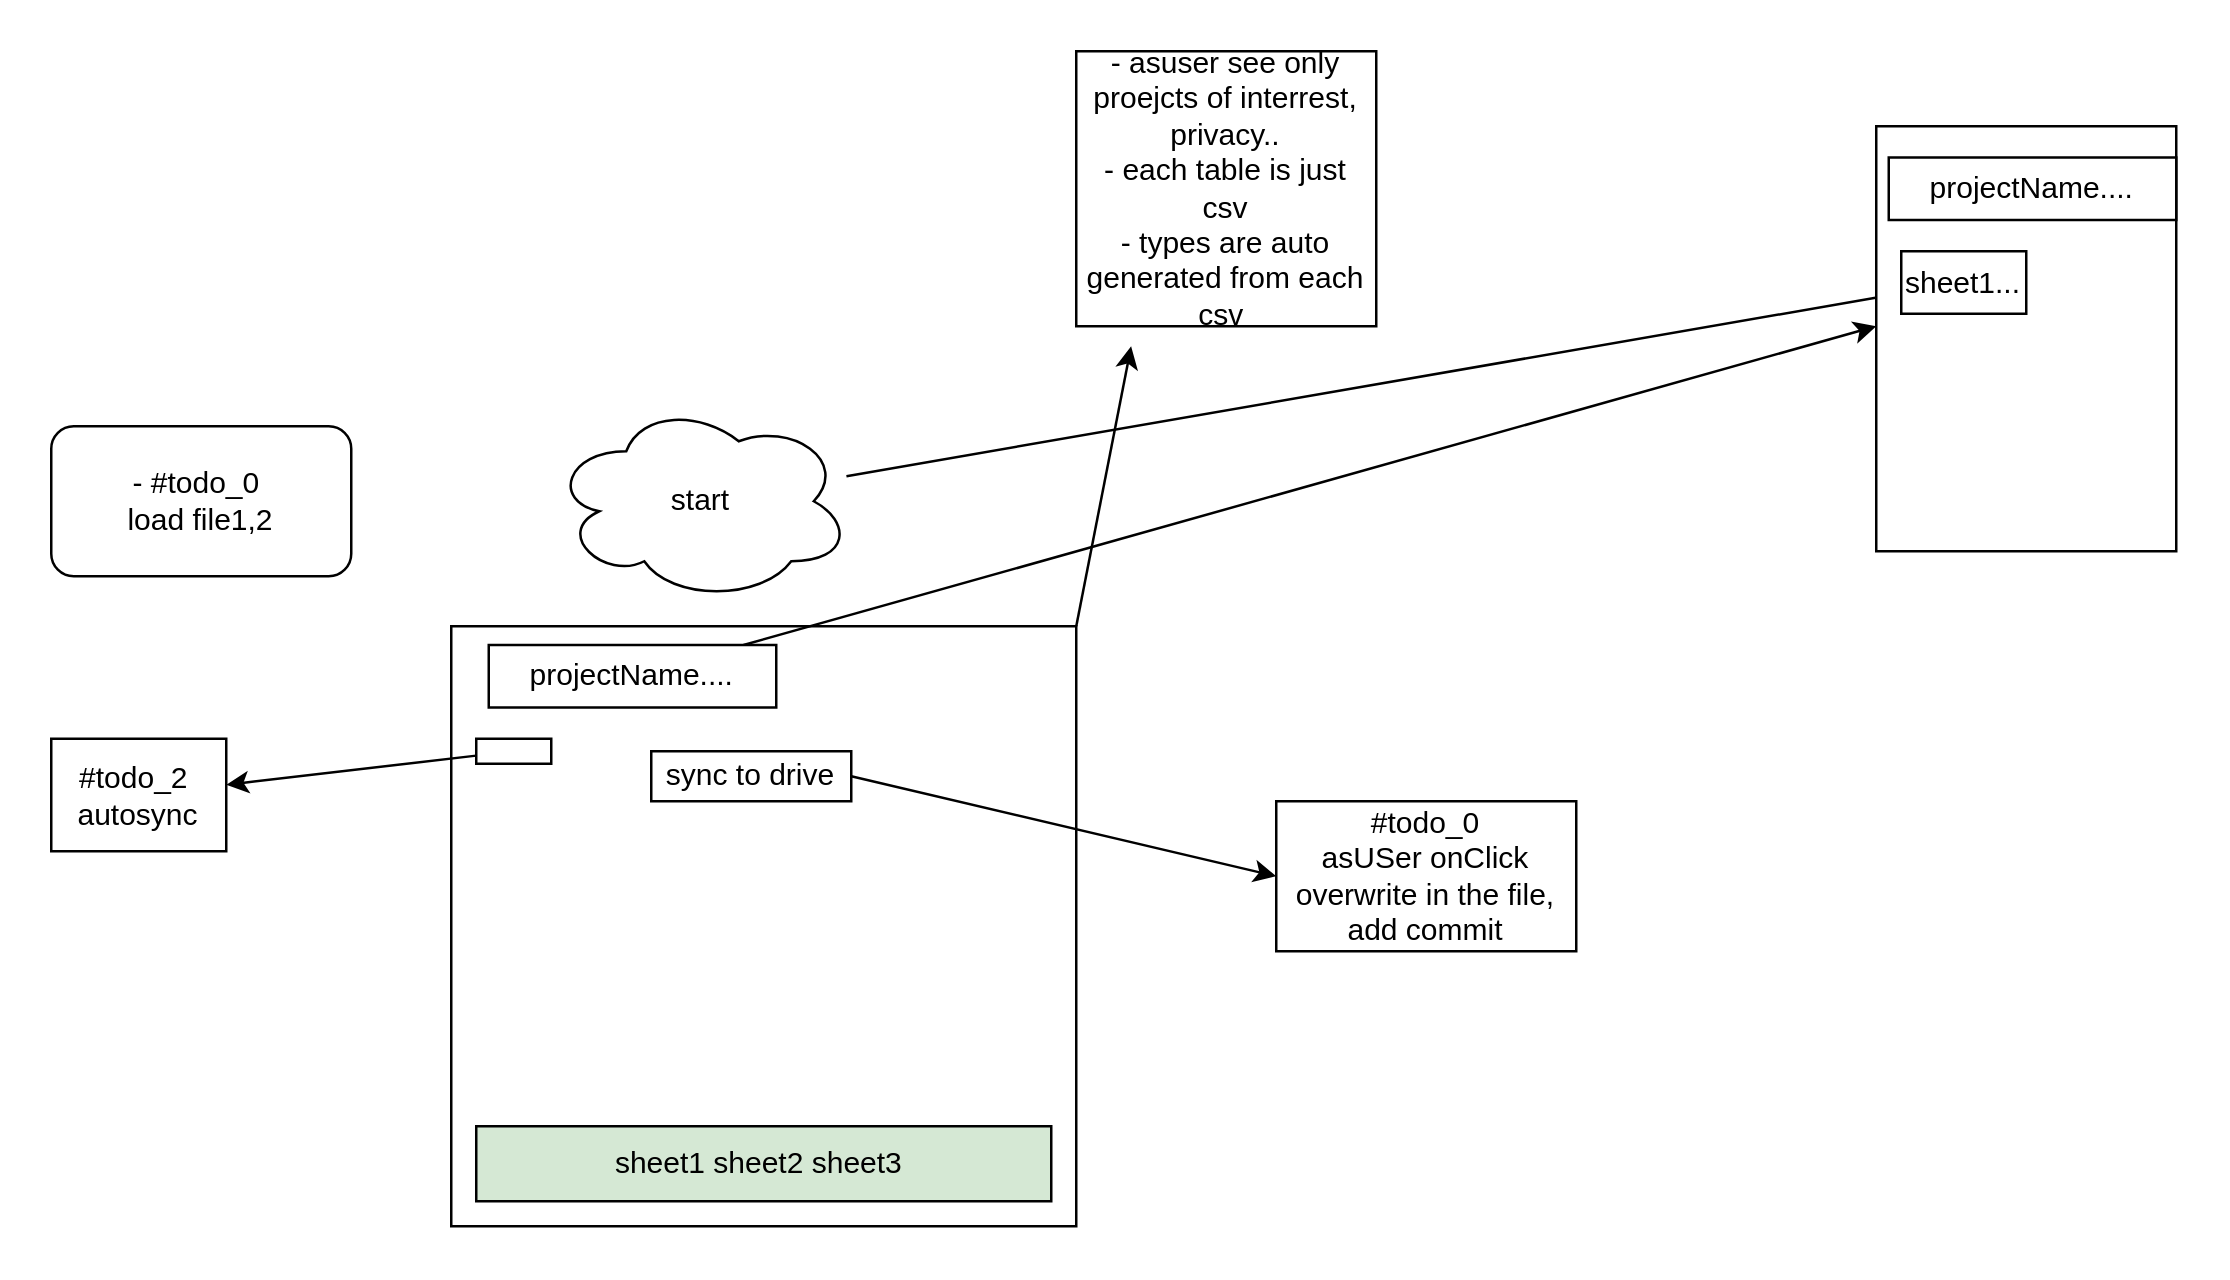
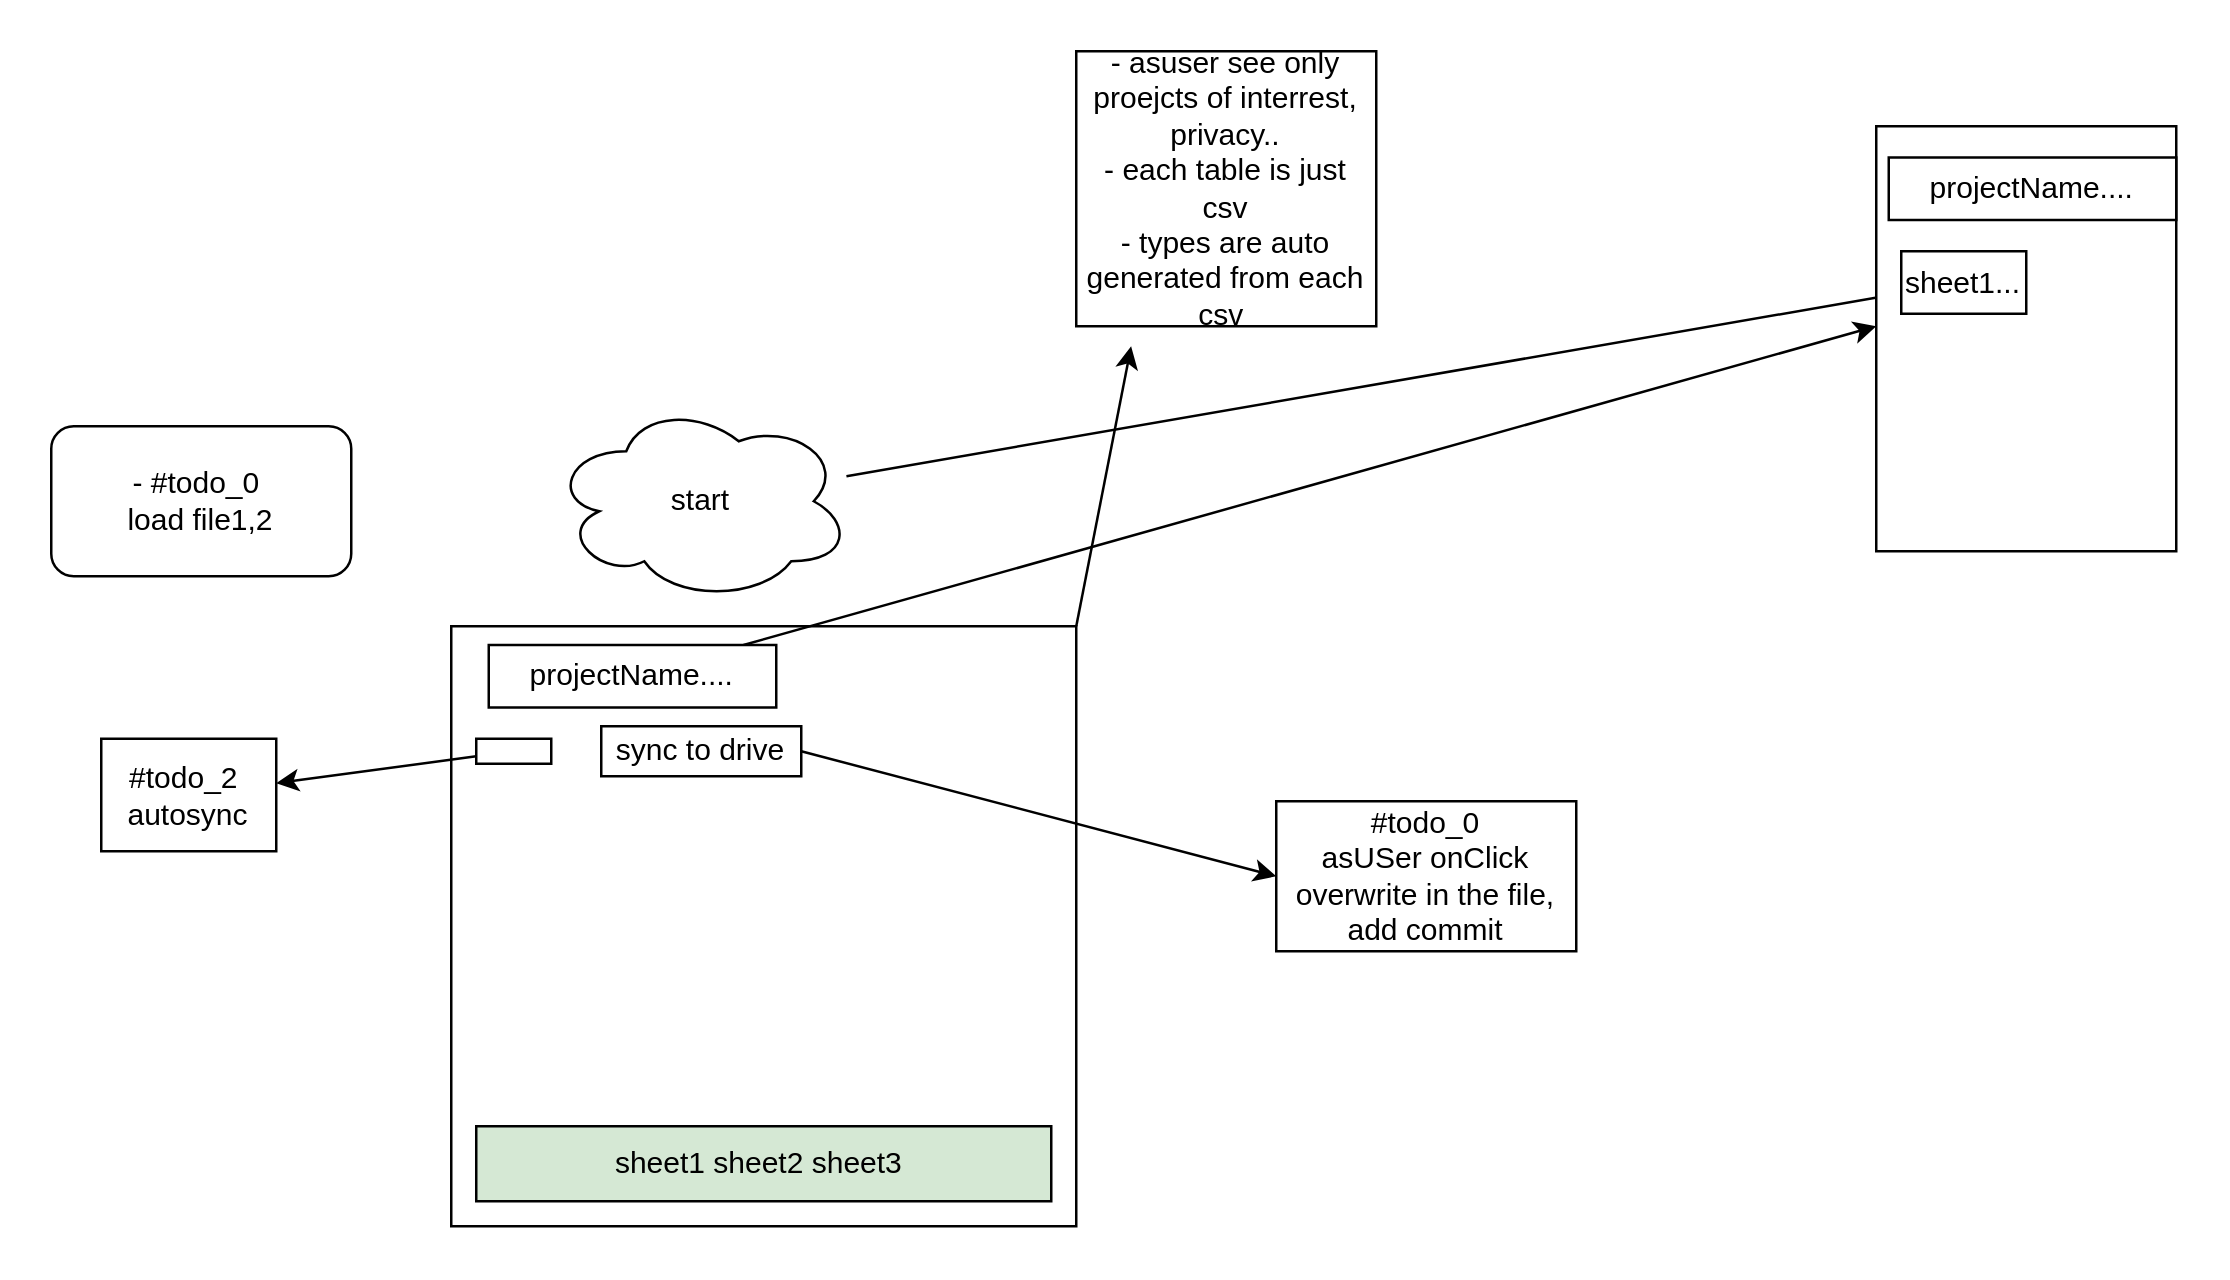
(751, 776) -> (701, 751)
(139, 795) -> (189, 795)
